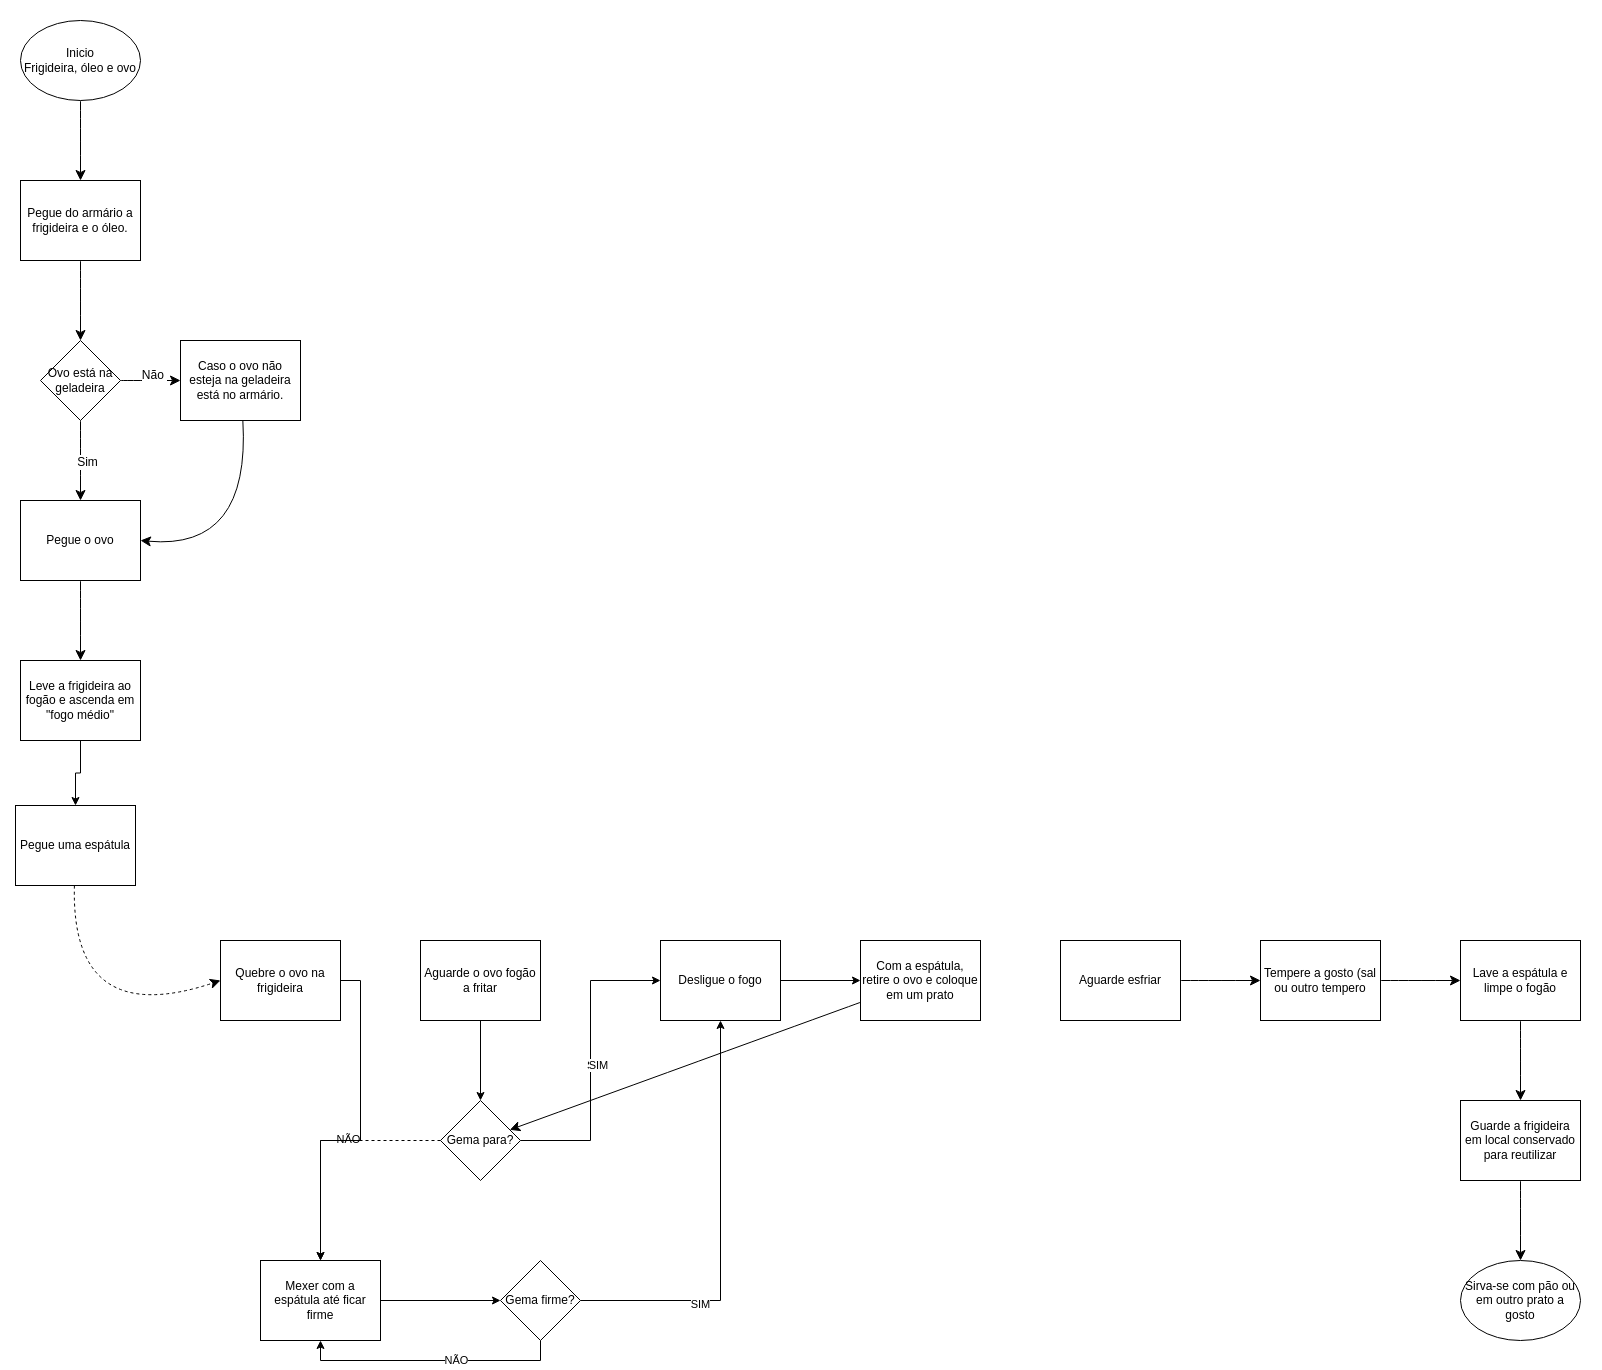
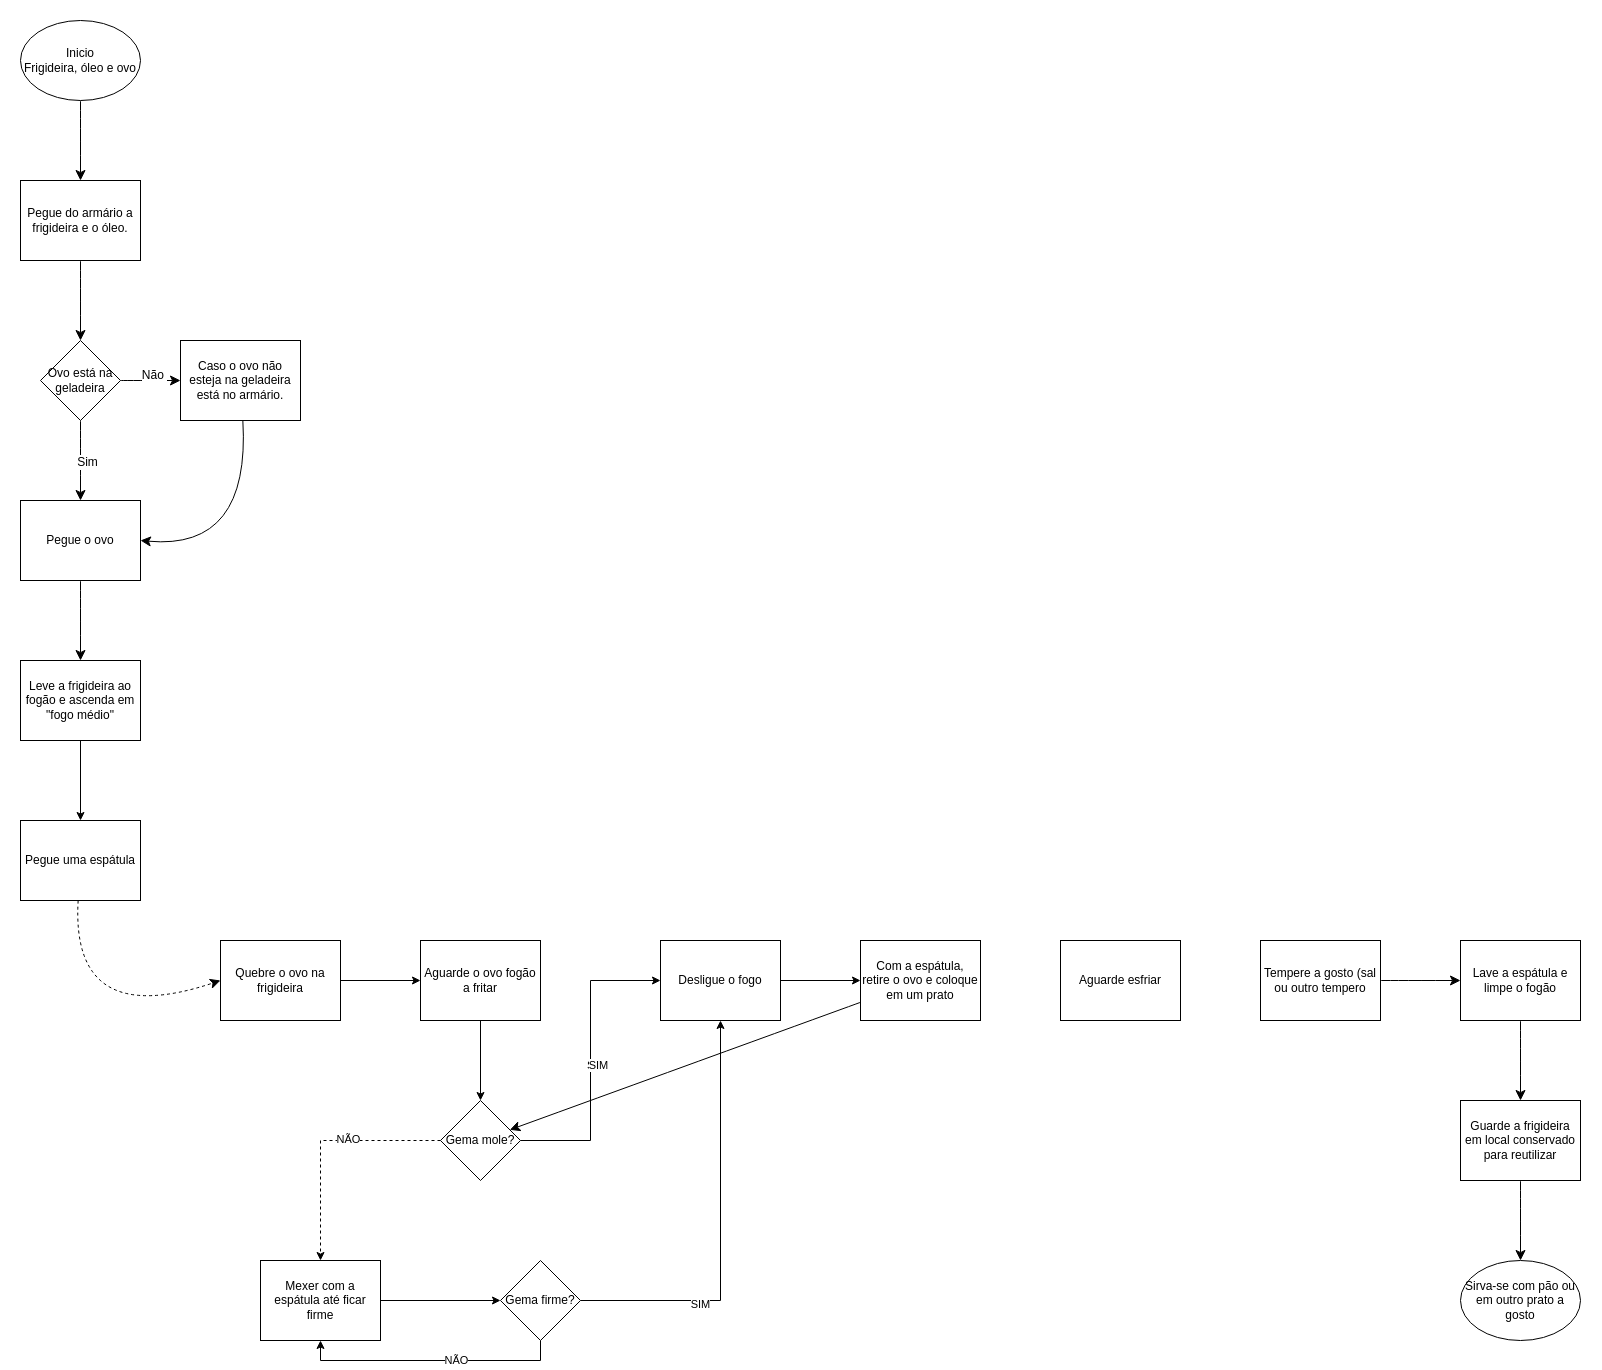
(76, 846) -> (81, 861)
(1217, 981) -> none
(361, 1058) -> (386, 981)
(481, 1141) -> (481, 1141)
